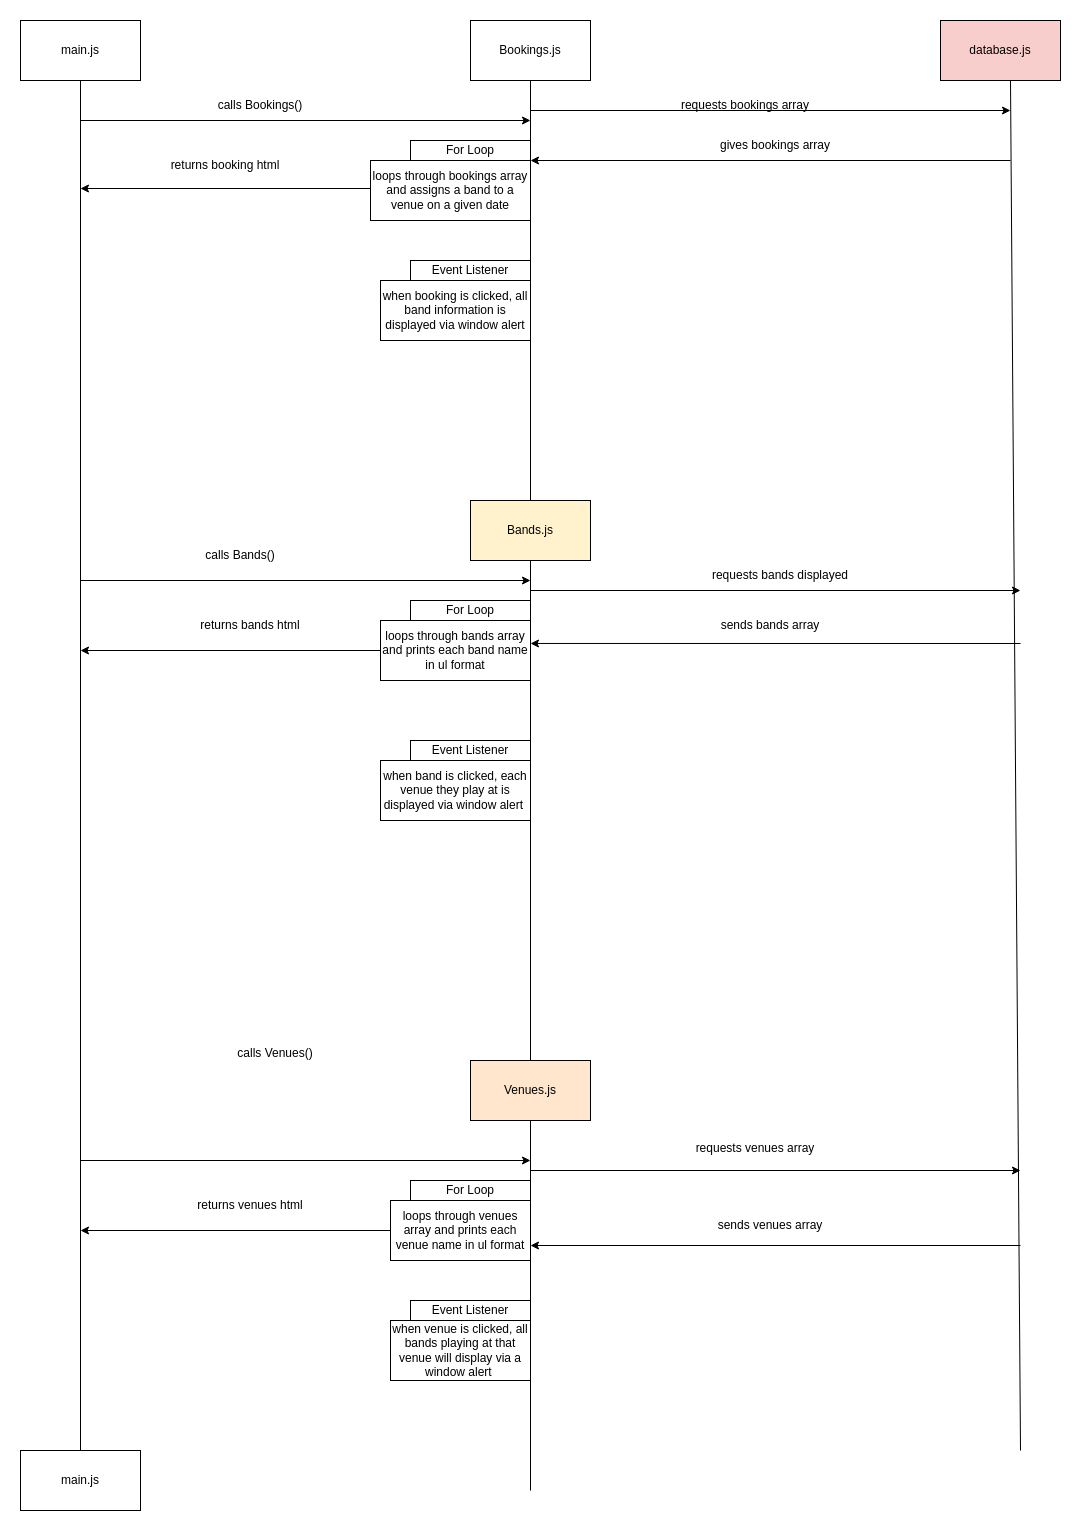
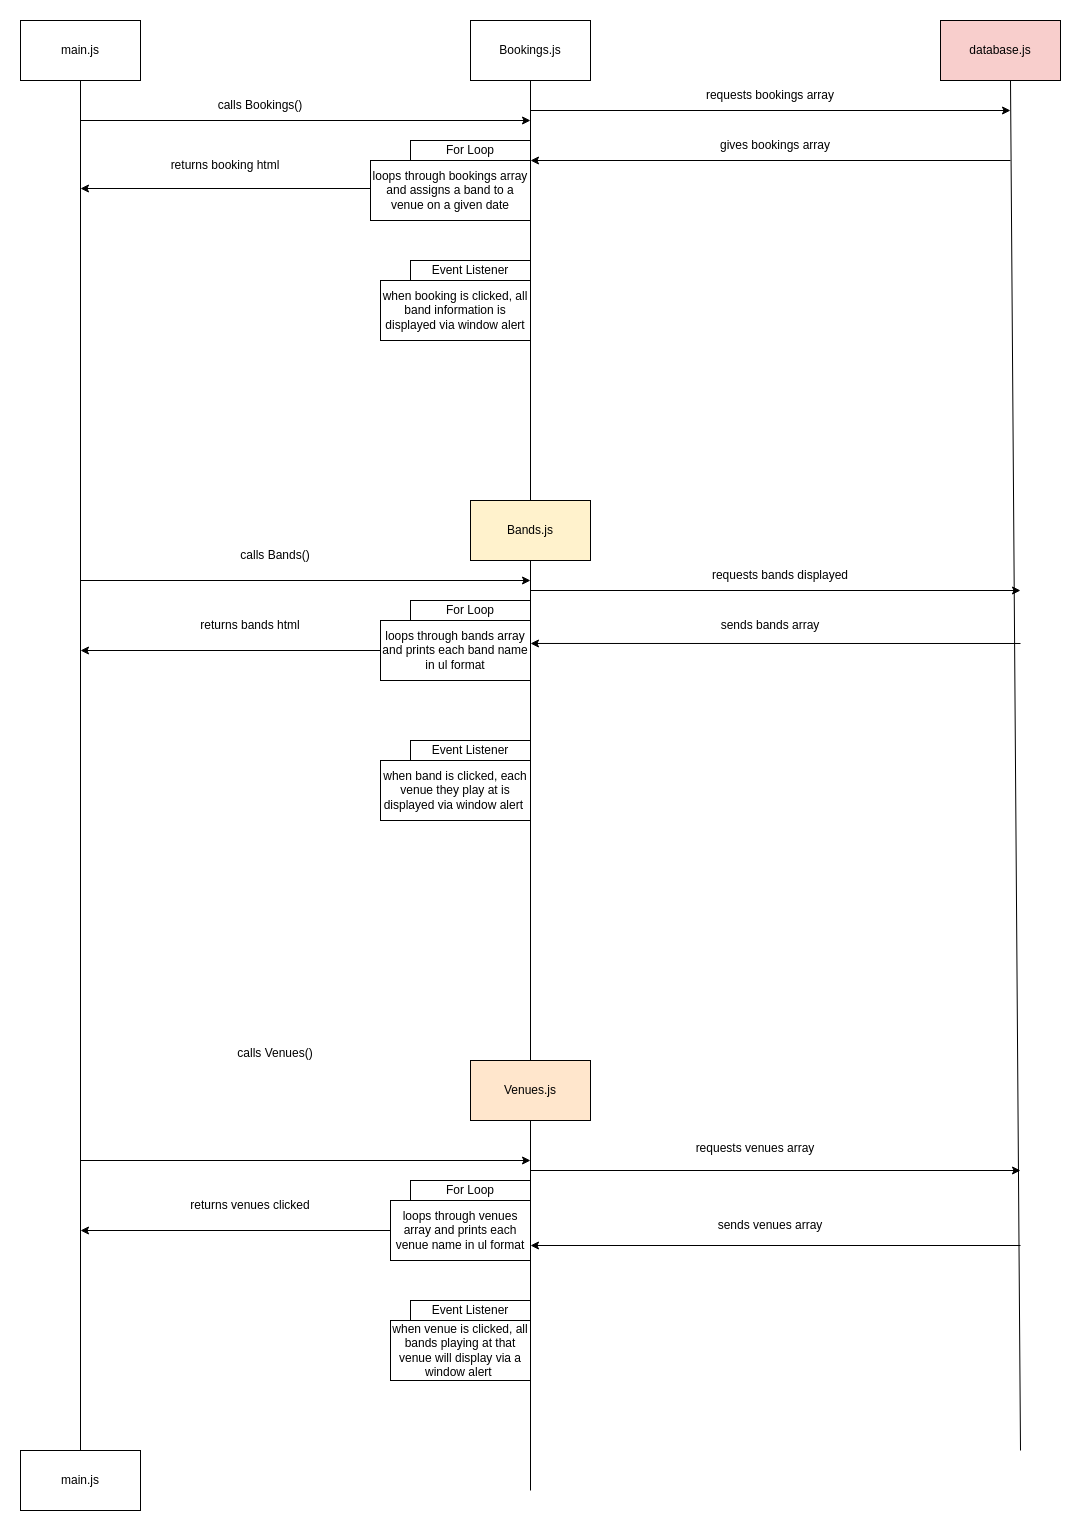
(746, 106) -> (771, 96)
(241, 556) -> (276, 556)
(251, 1206) -> (251, 1206)
